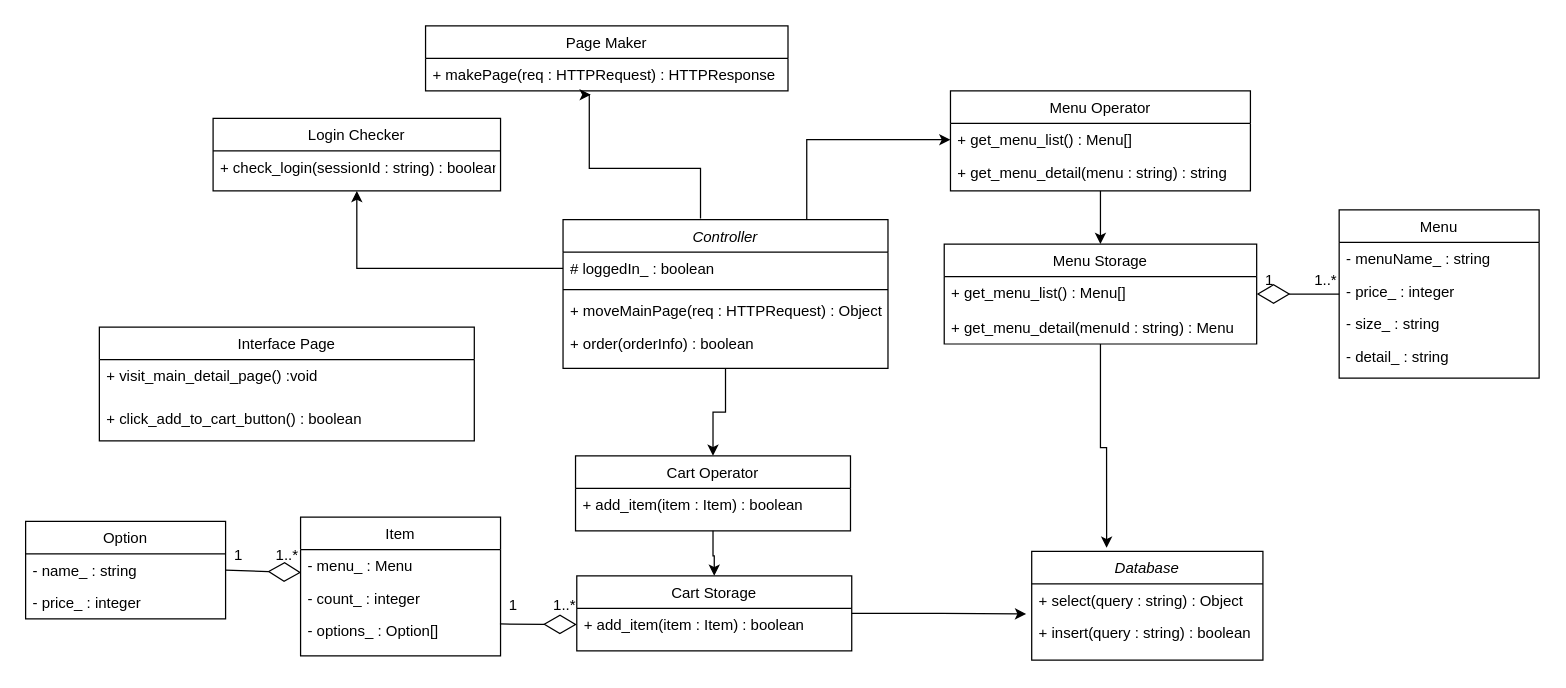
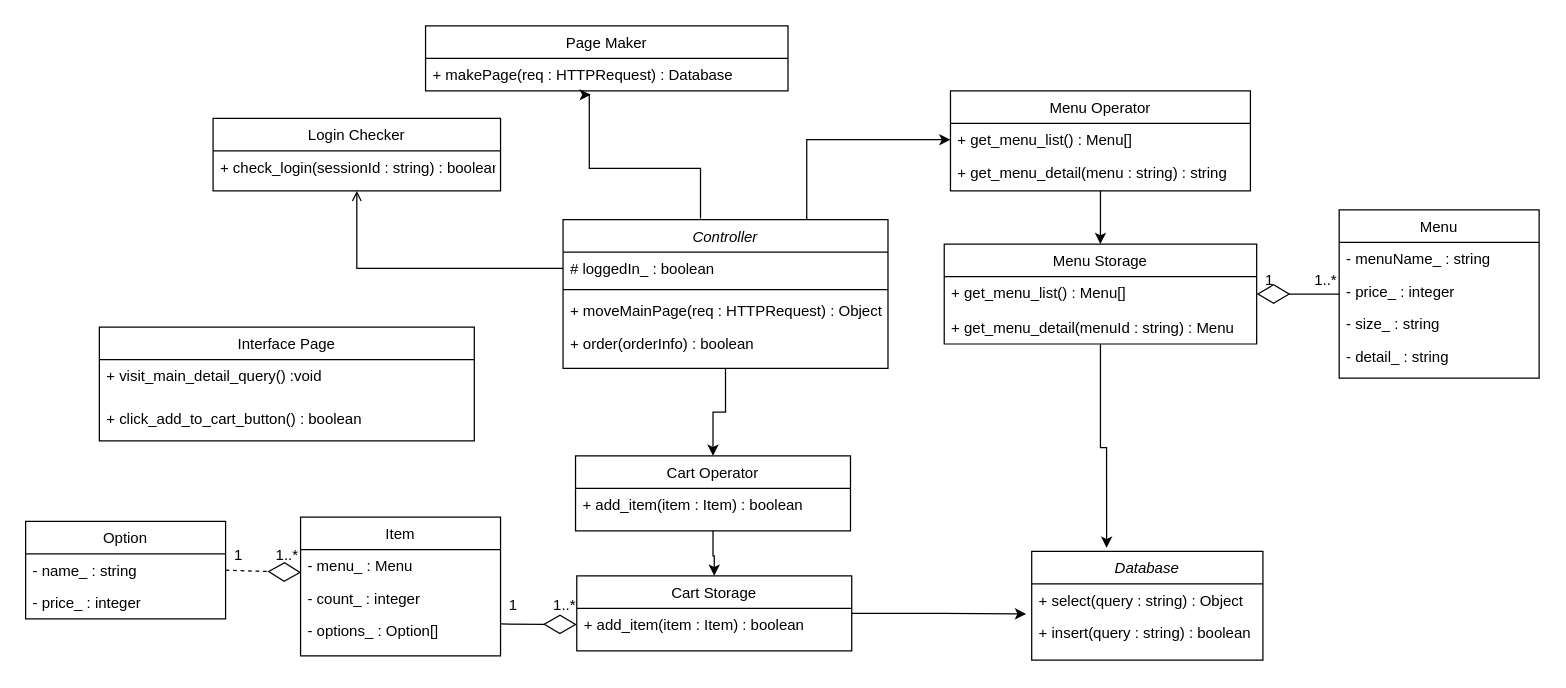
(604, 75) -> (587, 75)
(357, 201) -> (357, 198)
(223, 376) -> (227, 376)
(248, 571) -> (248, 571)
